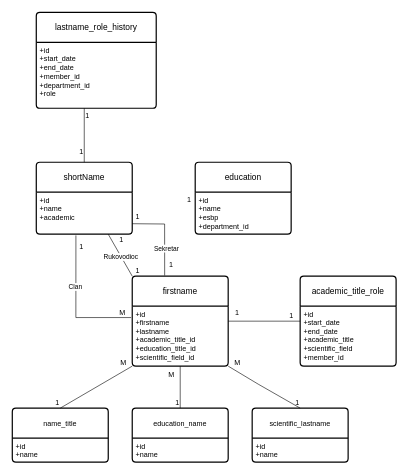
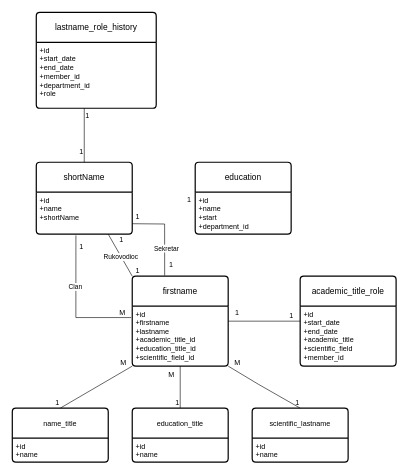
(57, 209) -> (60, 209)
(226, 214) -> (226, 214)
(180, 423) -> (180, 423)
